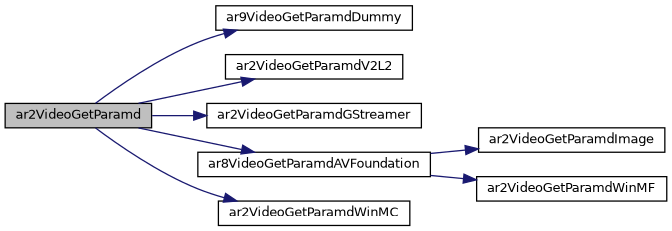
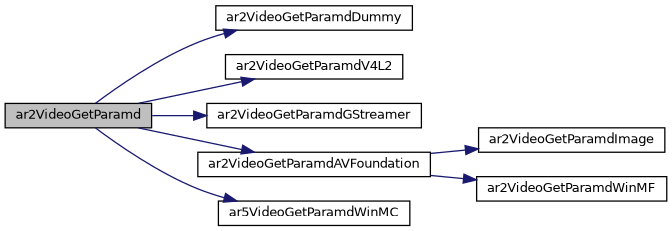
(314, 18) -> (314, 18)
(314, 67) -> (314, 67)
(314, 164) -> (314, 164)
(314, 213) -> (314, 213)
